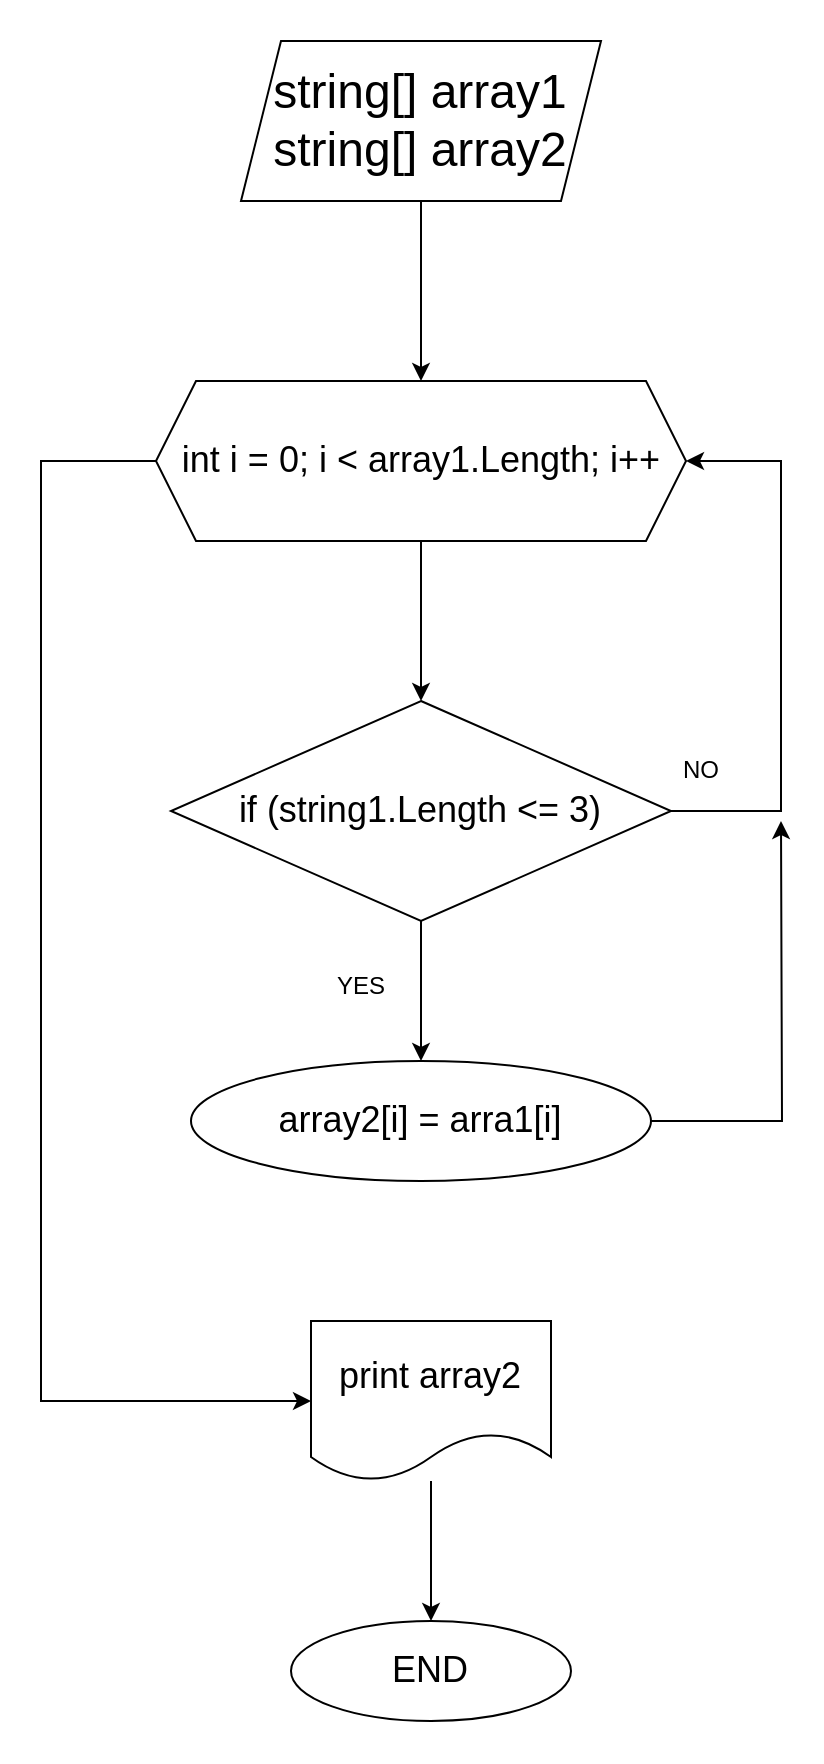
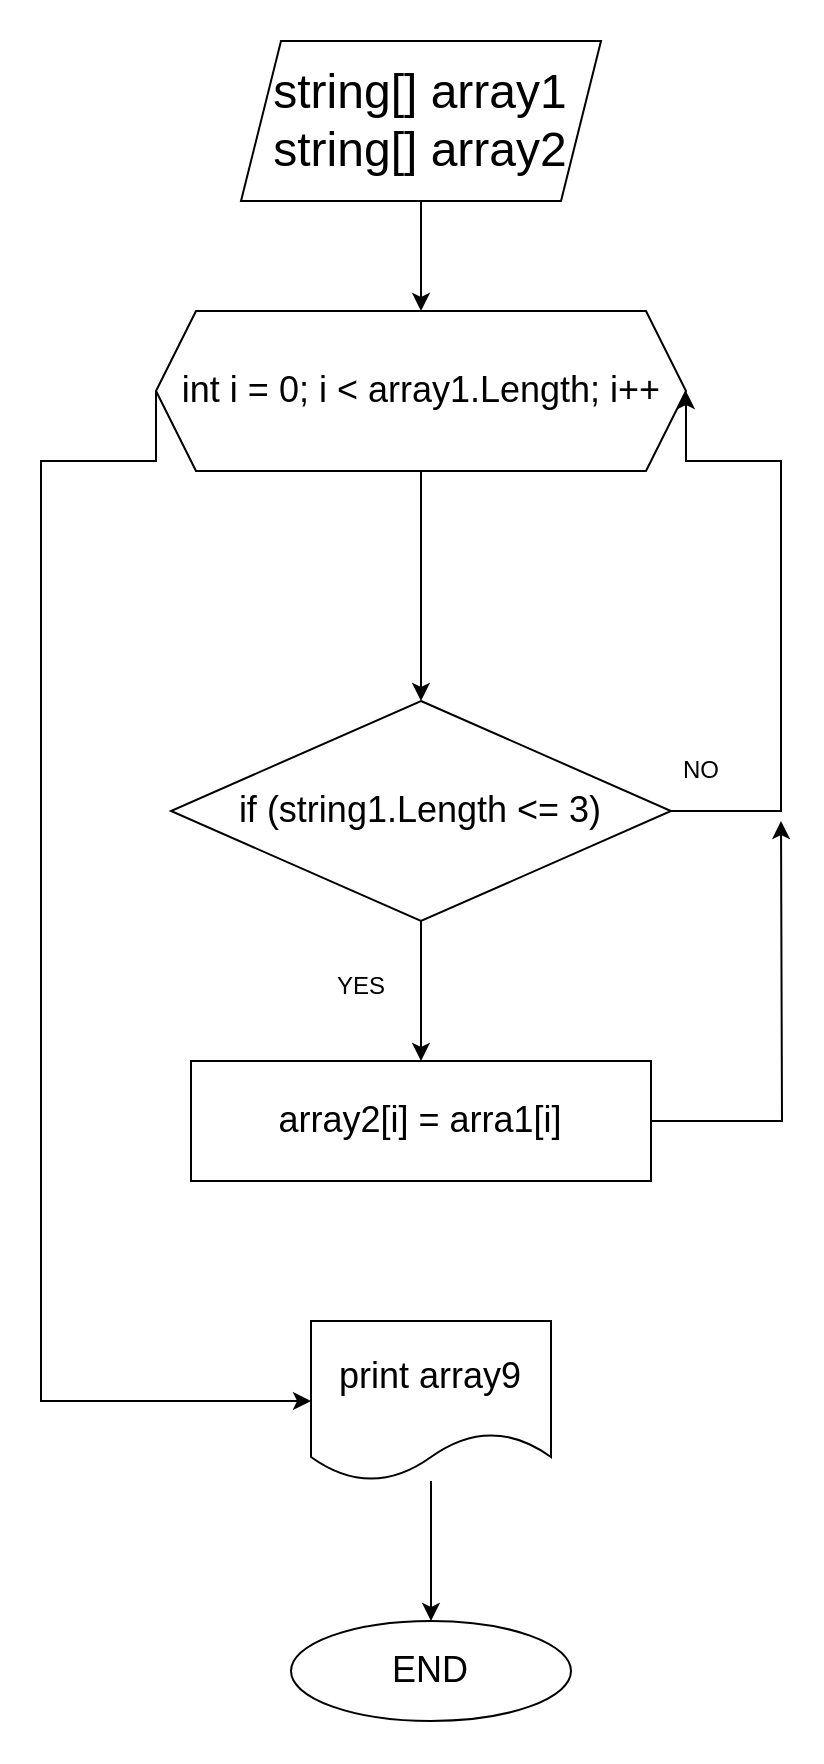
(421, 461) -> (421, 391)
(421, 1121) -> (421, 1121)
(431, 1377) -> (431, 1377)
